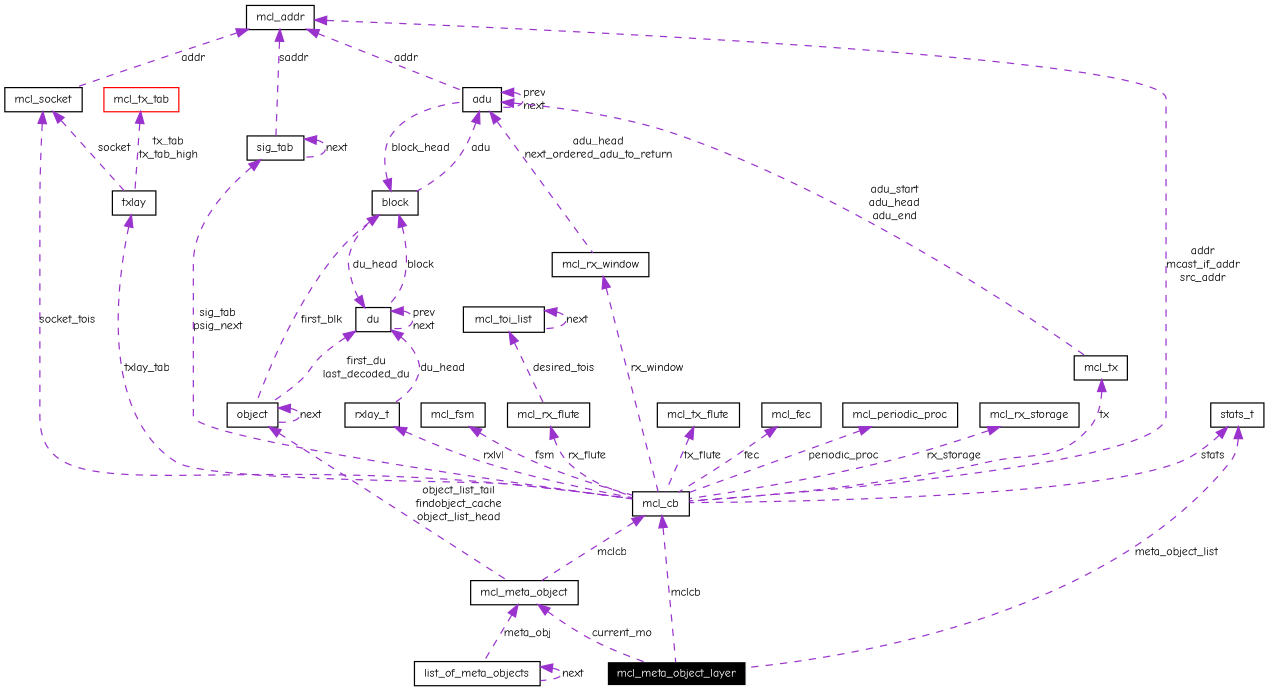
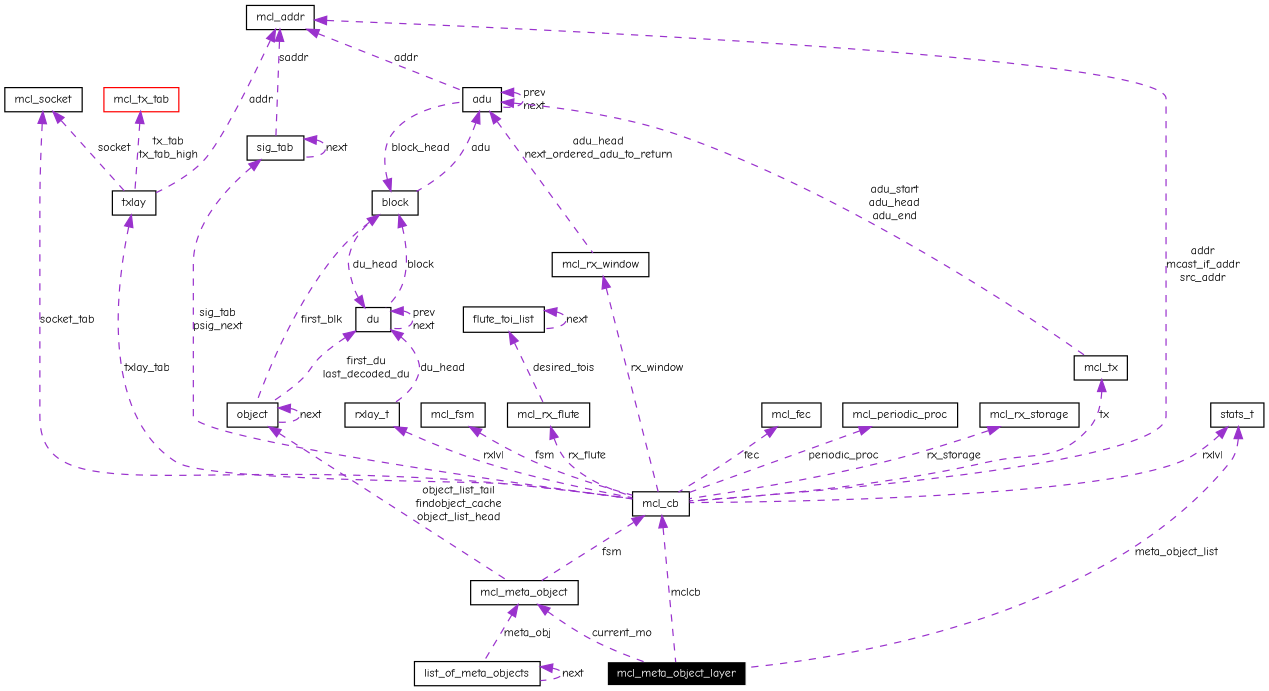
(155, 60) -> (226, 128)
(68, 320) -> (68, 320)
(504, 320) -> (504, 320)
(698, 415) -> none
(1213, 456) -> (1213, 456)
(612, 552) -> (612, 552)
